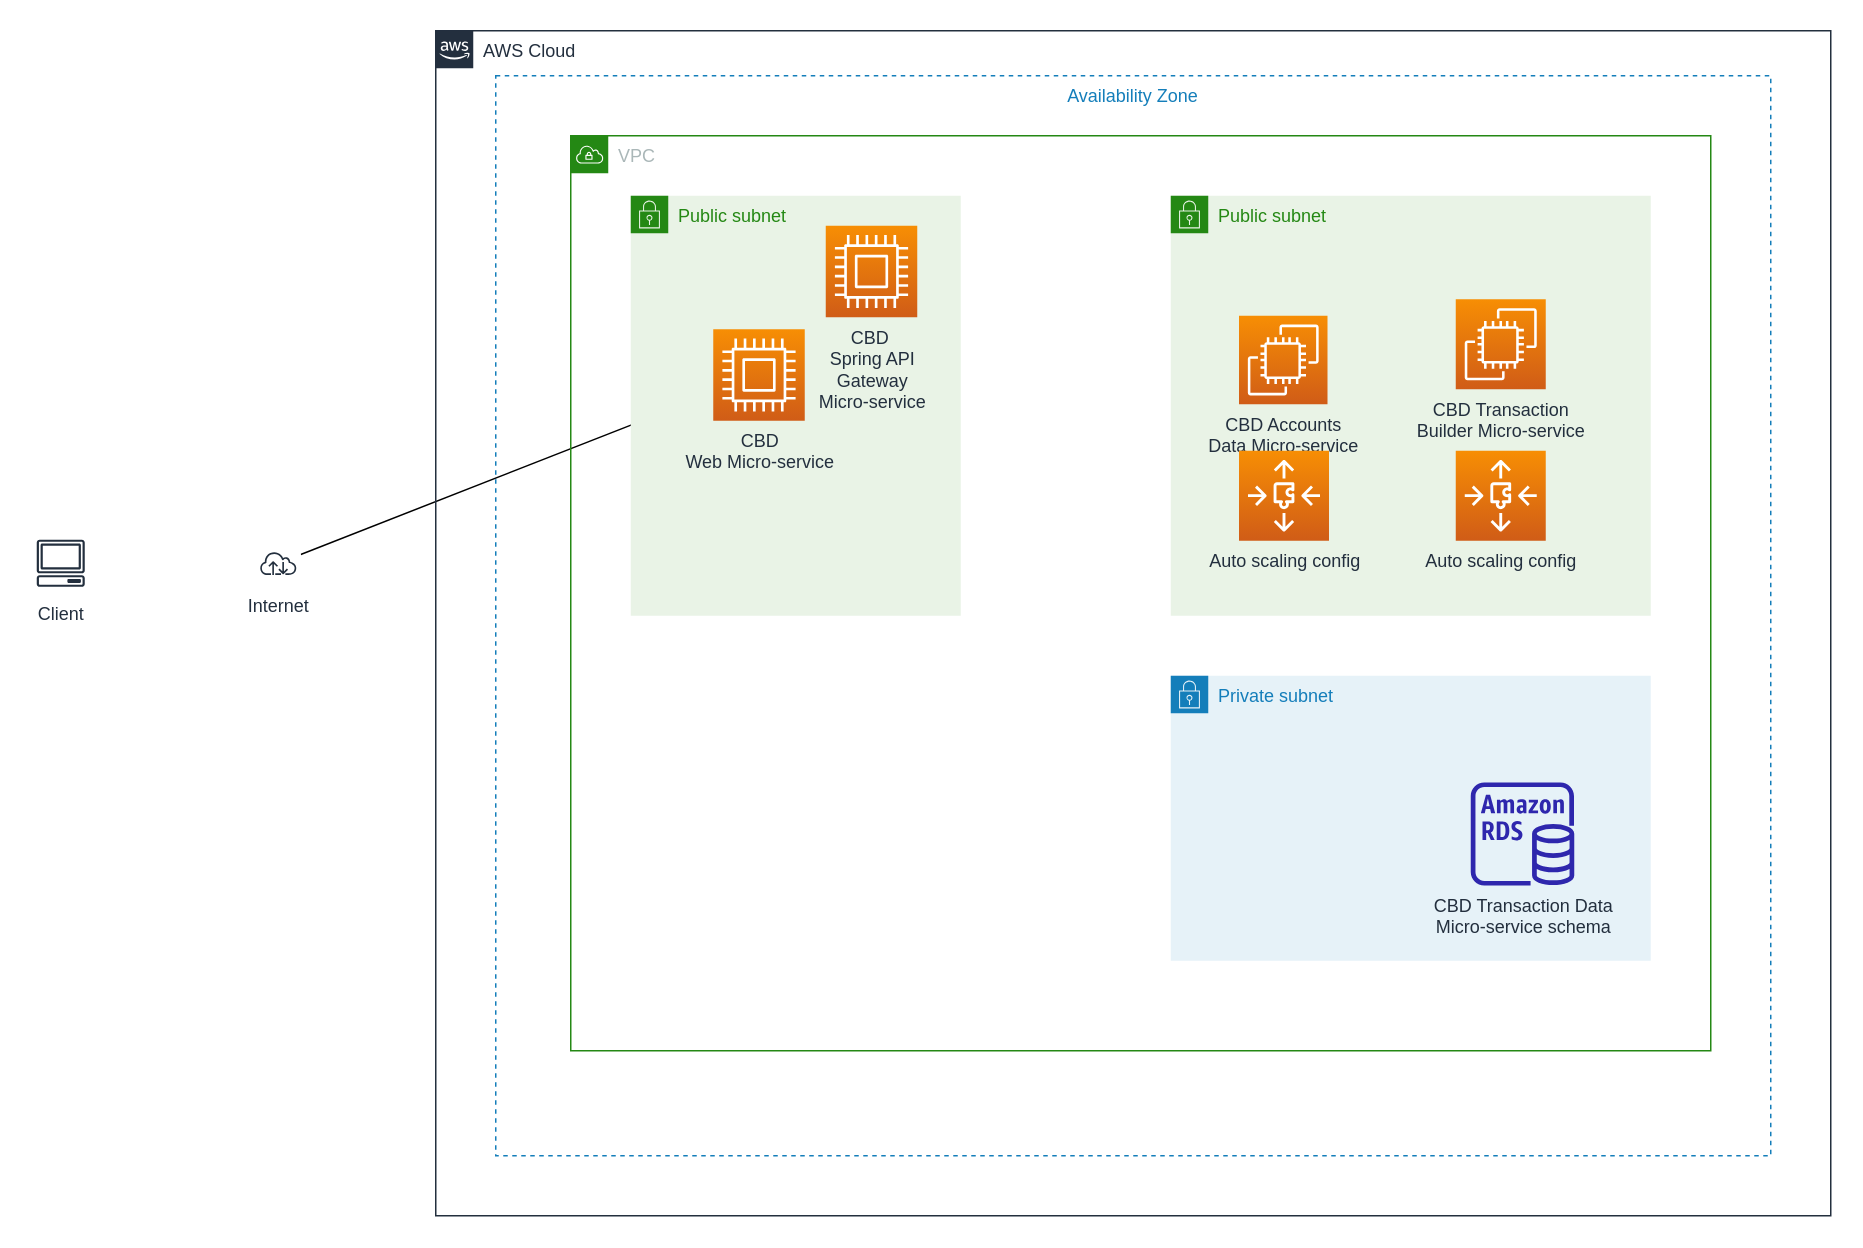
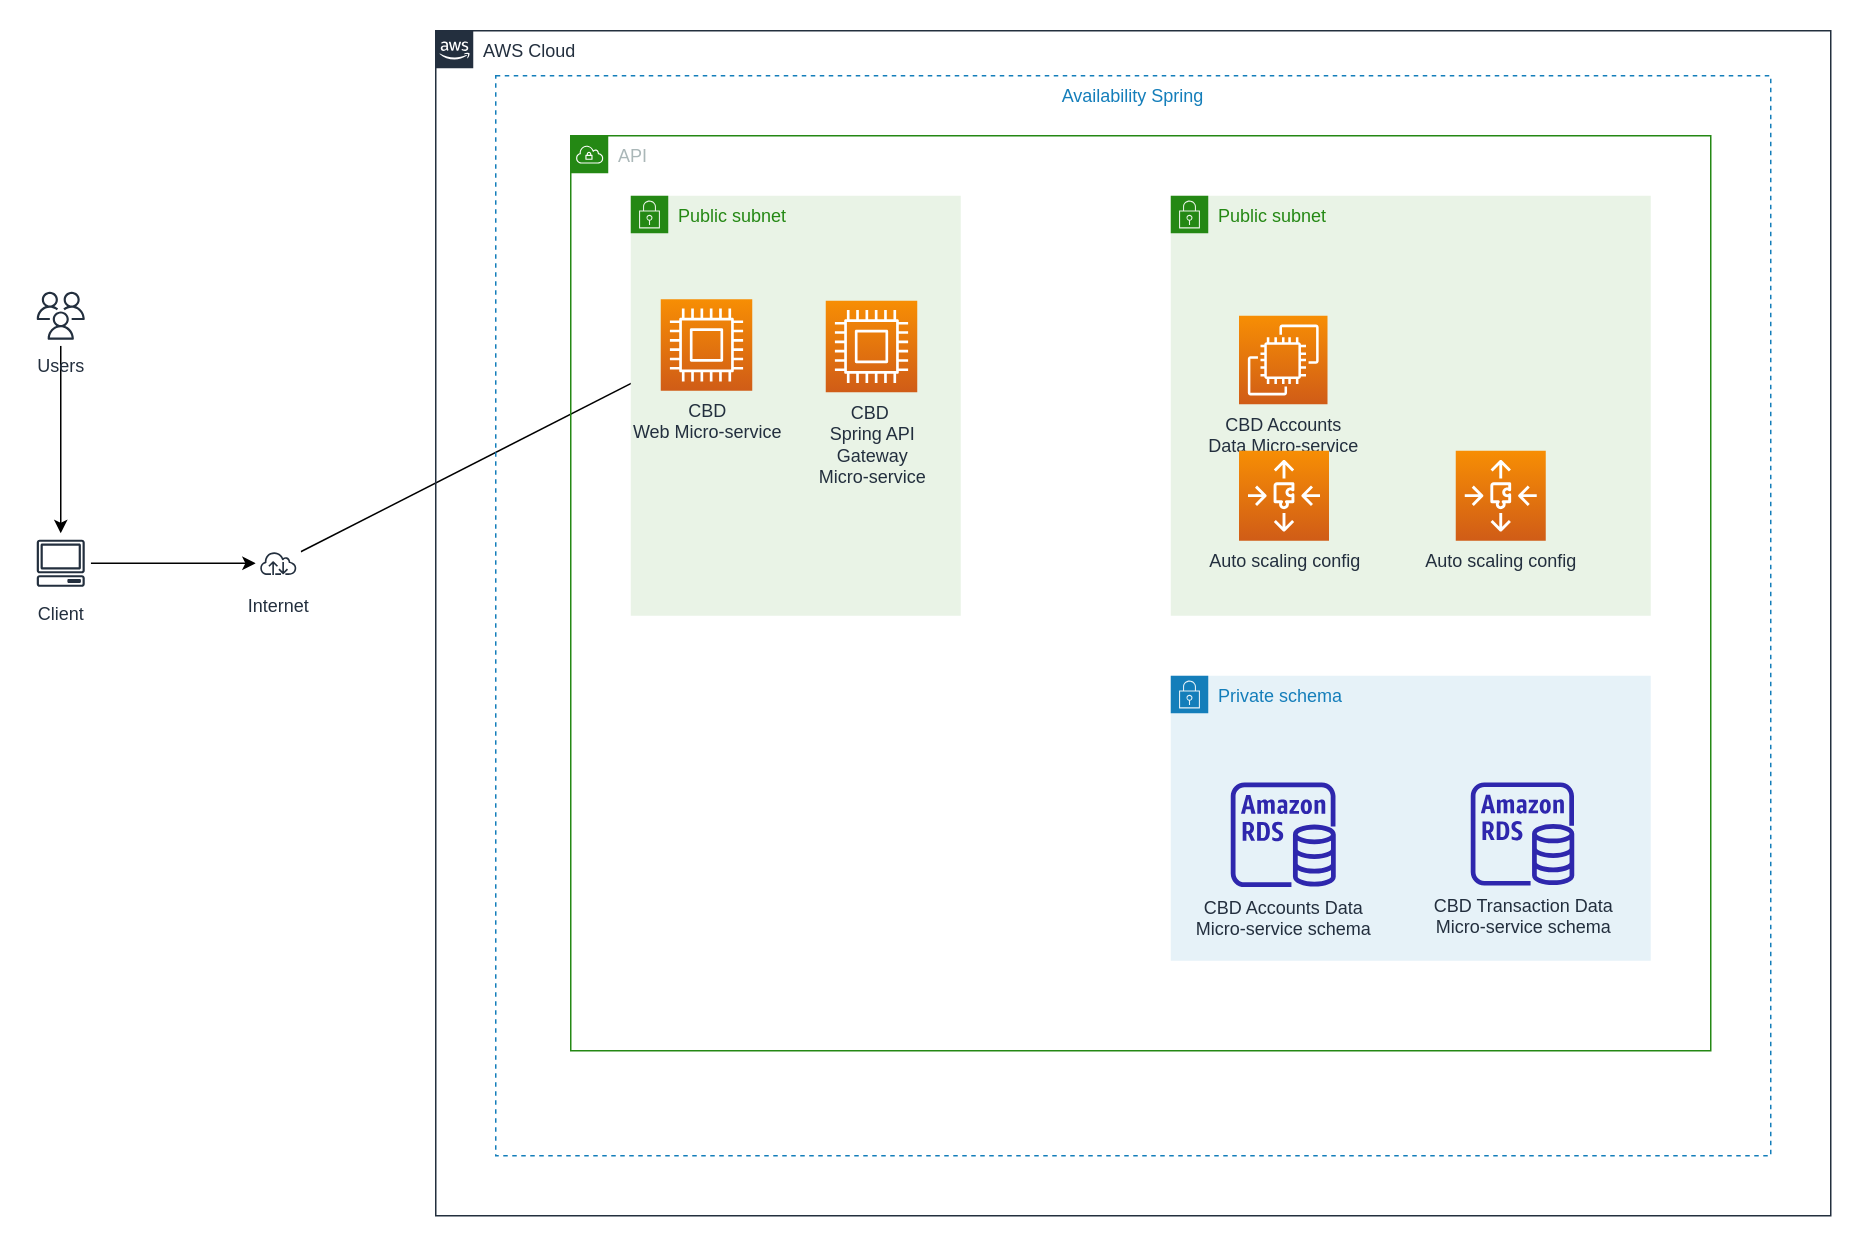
(1133, 96) -> (1133, 96)
(634, 157) -> (634, 157)
(872, 272) -> (872, 347)
none -> (61, 316)
(1501, 344) -> none
(759, 375) -> (707, 345)
none -> (61, 434)
none -> (168, 563)
(1285, 697) -> (1285, 697)
none -> (1283, 835)
